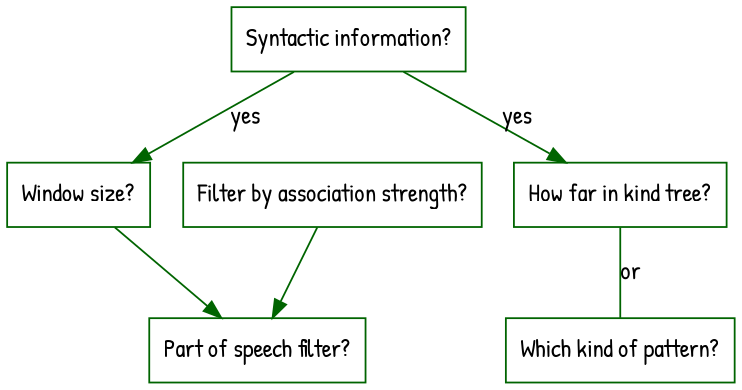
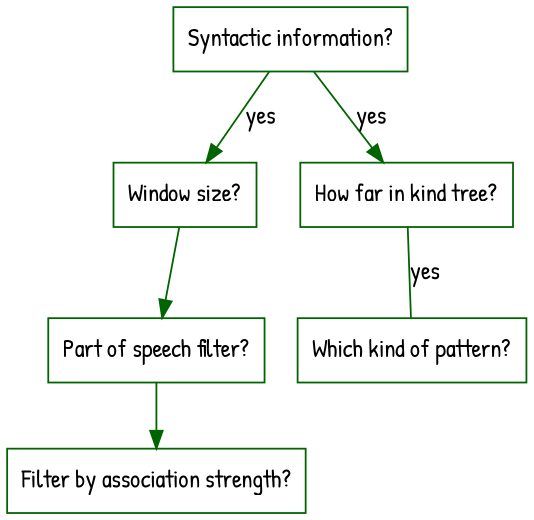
(299, 264) -> (156, 407)
(631, 273) -> (425, 273)
